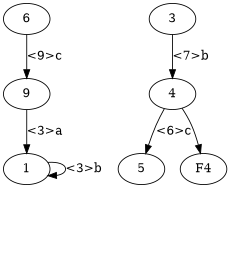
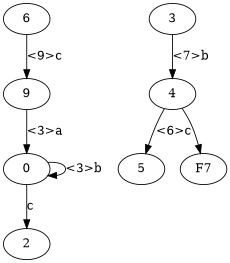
(27, 169) -> (27, 169)
(204, 169) -> (204, 169)
none -> (27, 244)
